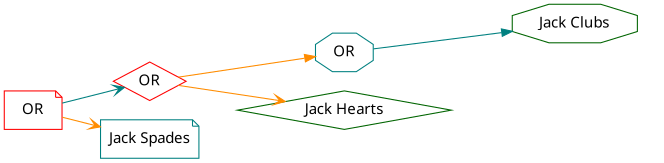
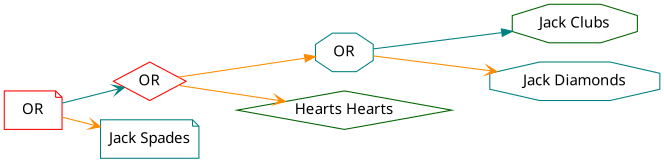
none -> (575, 81)
(344, 110) -> (344, 110)
